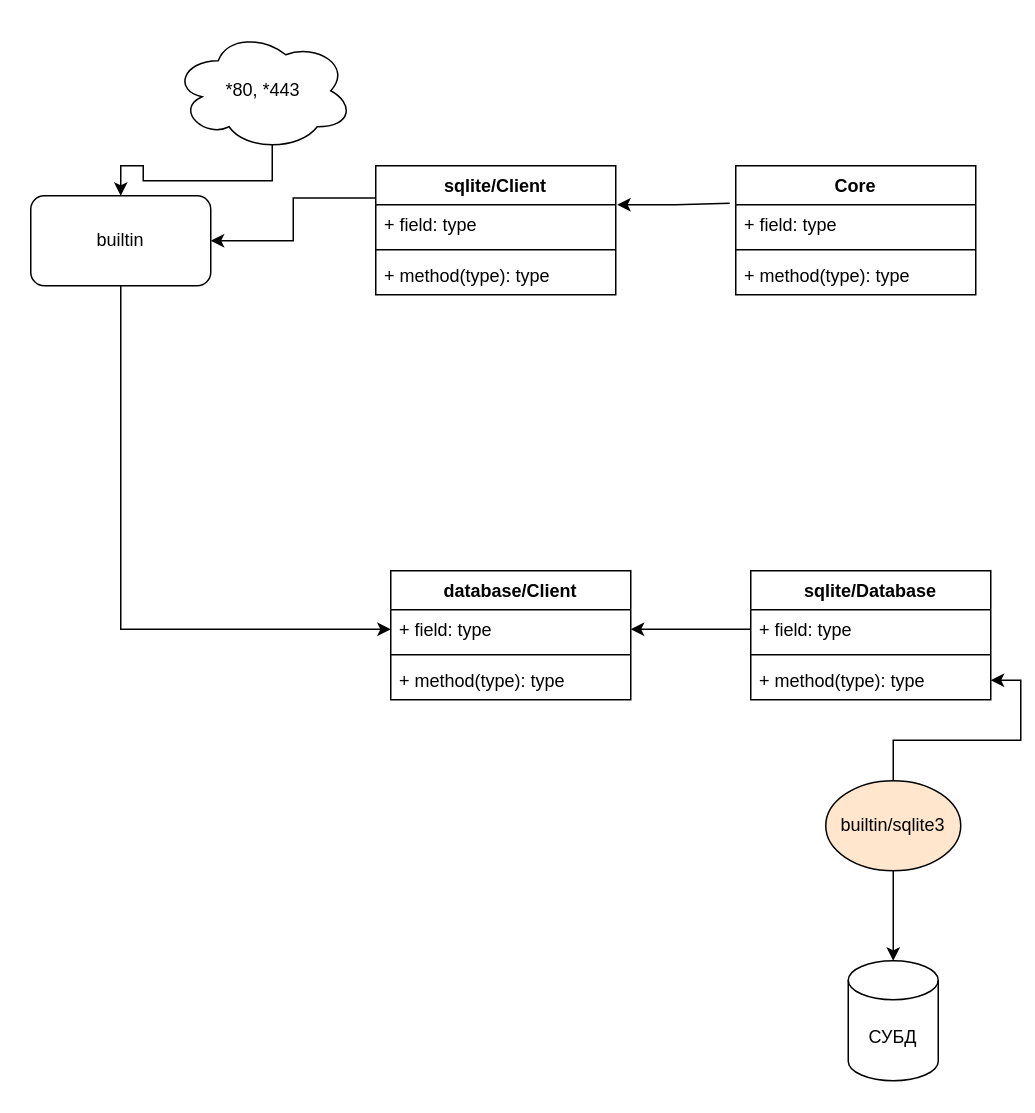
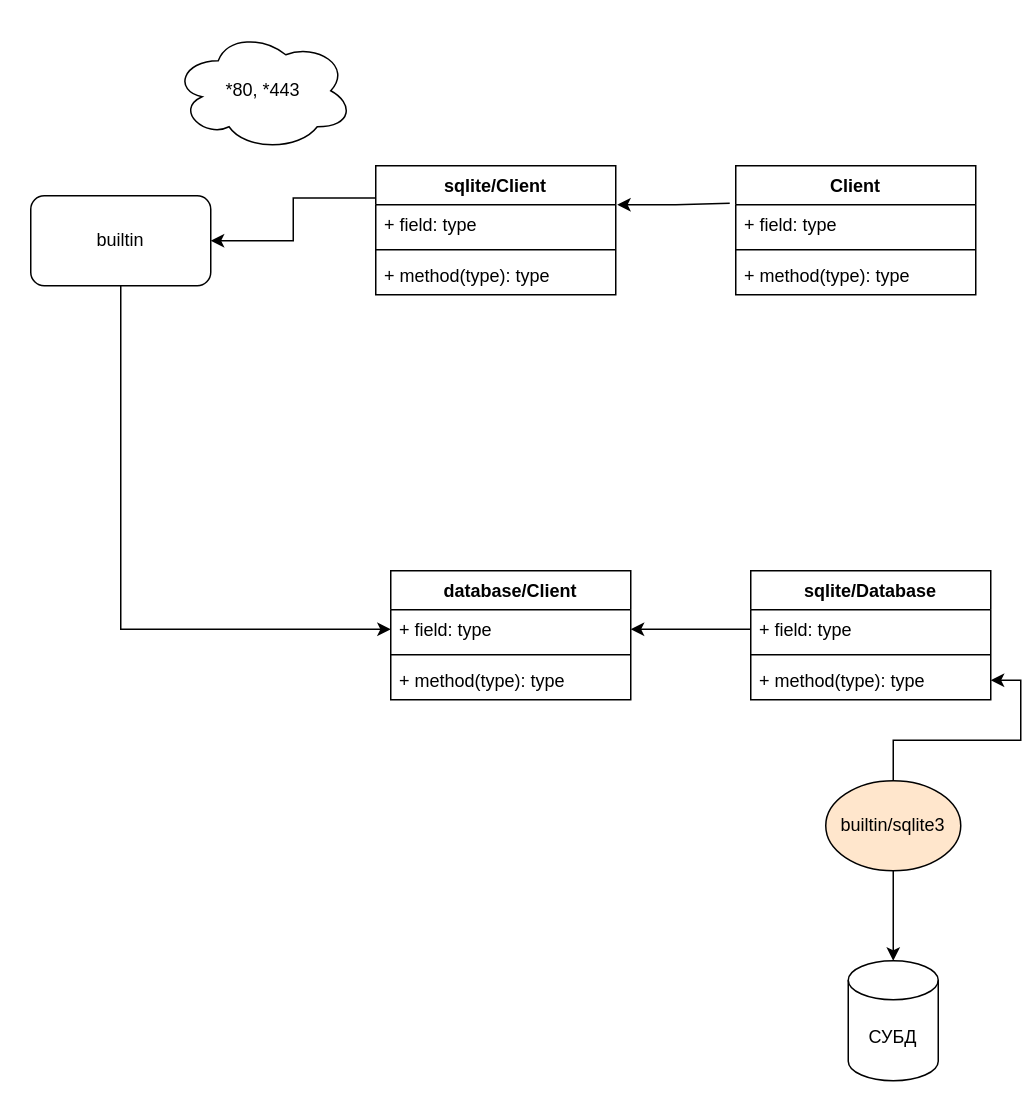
(197, 181) -> none
(856, 187) -> (856, 187)
